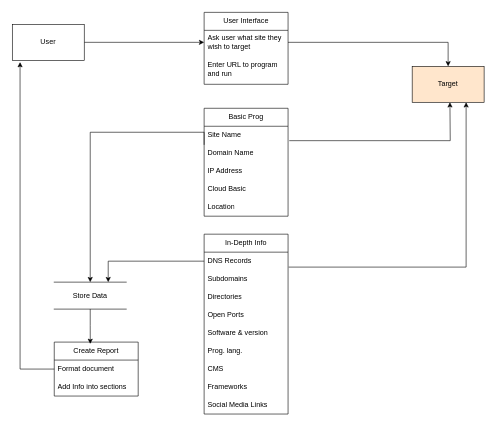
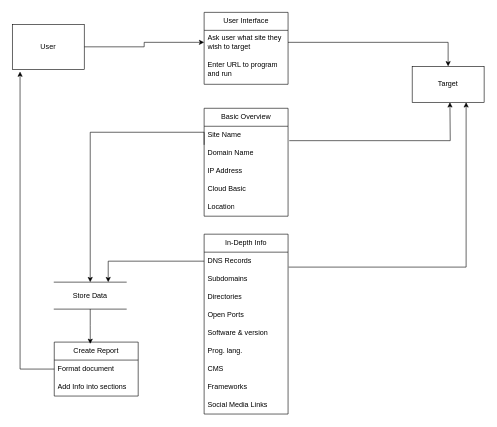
(48, 42) -> (48, 47)
(449, 84) -> (449, 84)
(246, 117) -> (246, 117)
